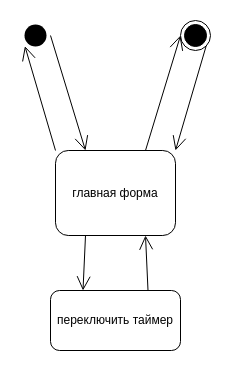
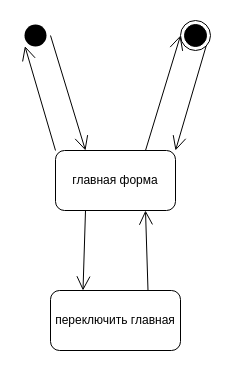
(116, 193) -> (116, 181)
(116, 321) -> (116, 321)
